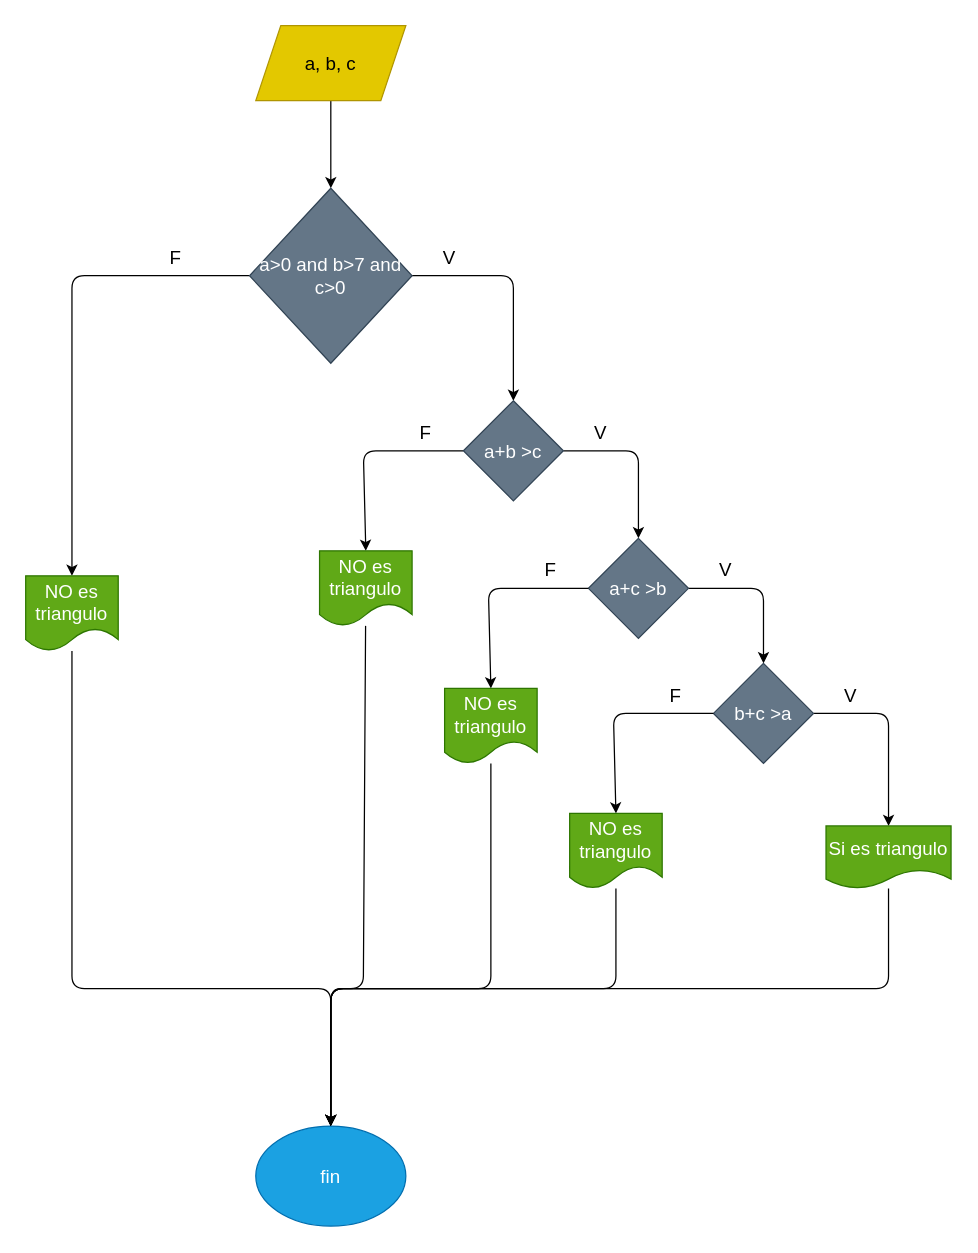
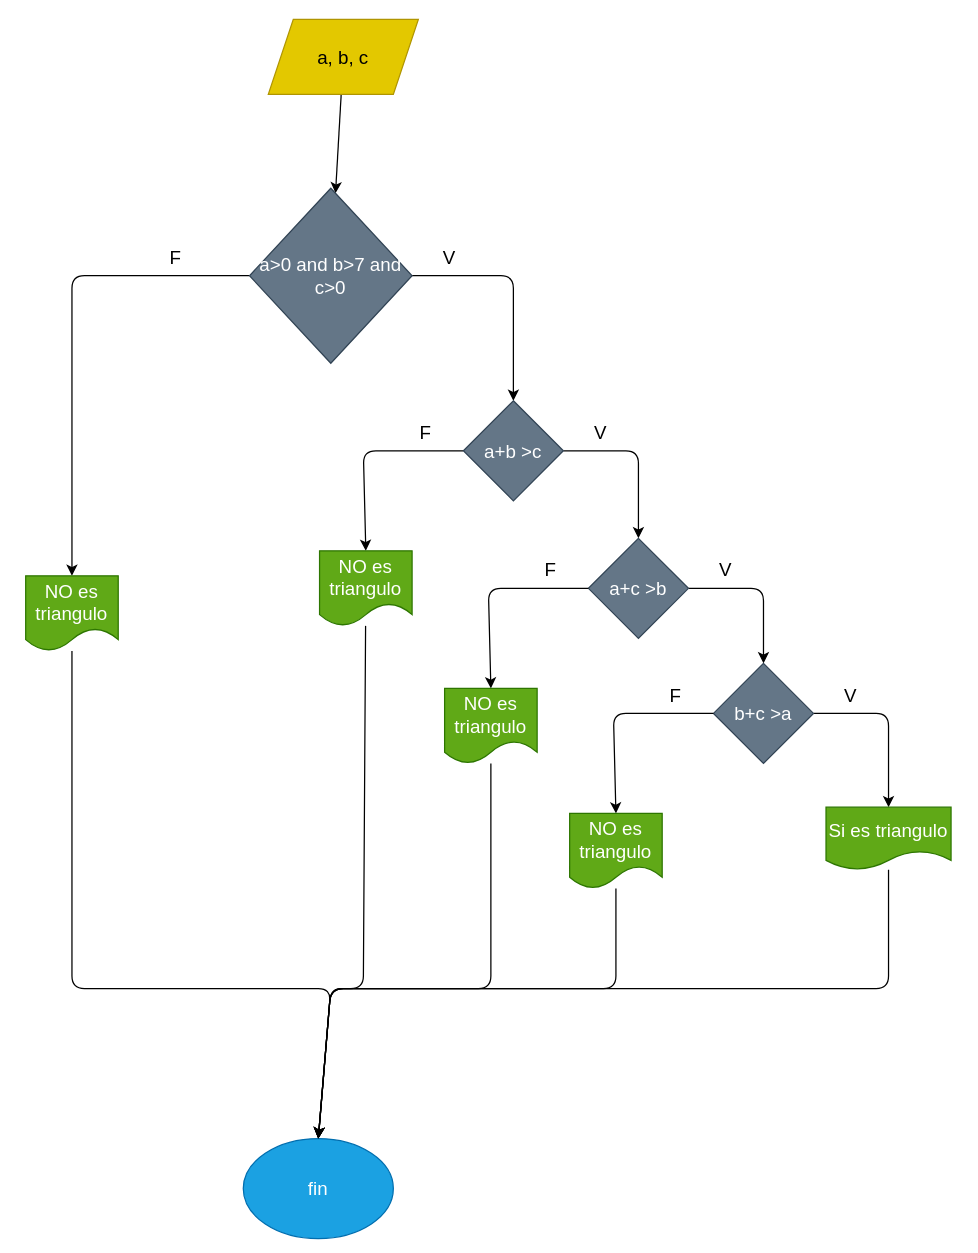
(331, 63) -> (343, 57)
(888, 857) -> (888, 838)
(331, 1176) -> (318, 1188)
